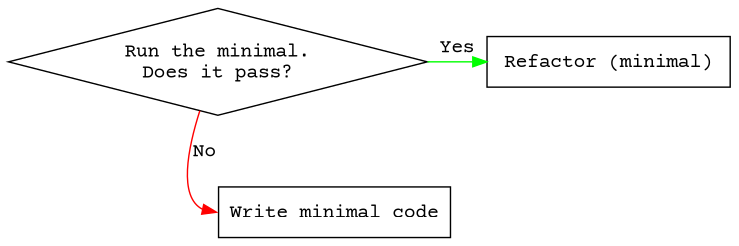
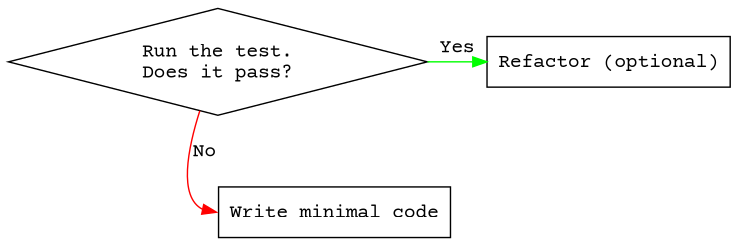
(218, 62) -> (218, 62)
(609, 62) -> (609, 62)
